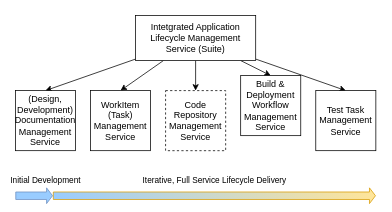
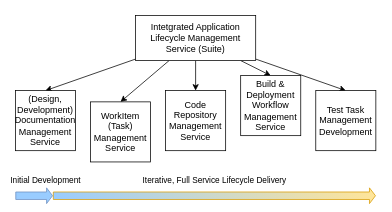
(120, 120) -> (120, 132)
(195, 120) -> (195, 120)
(345, 120) -> (345, 120)
